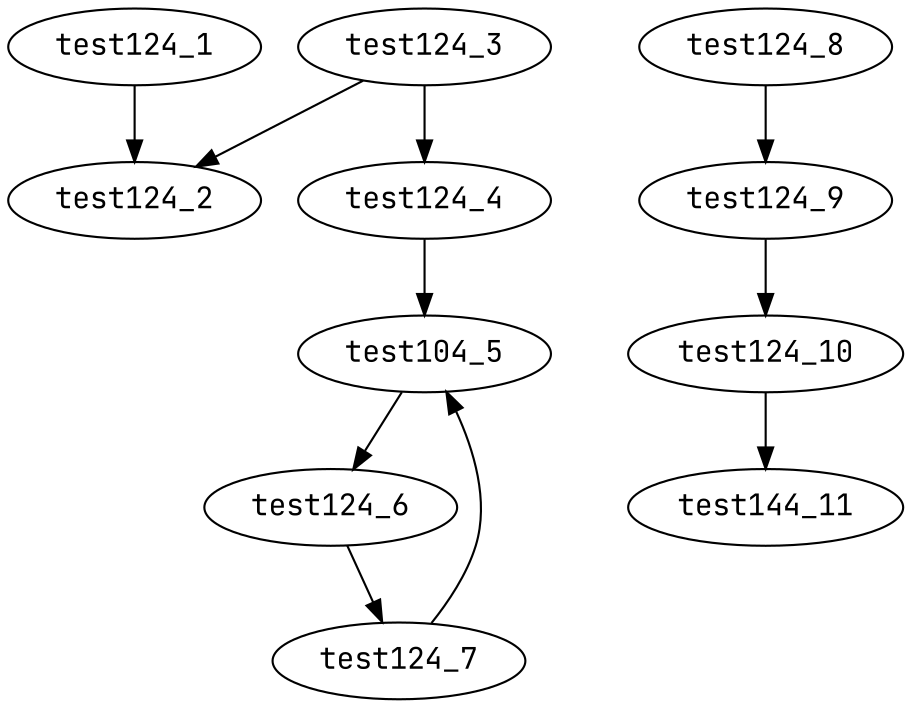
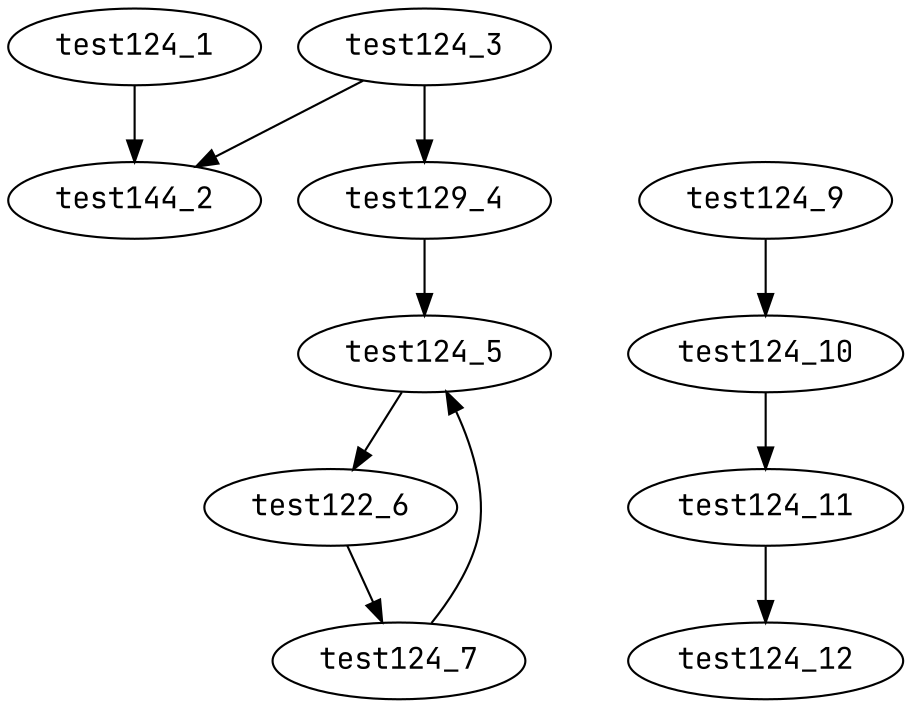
(766, 47) -> none
(135, 200) -> (135, 200)
(425, 200) -> (425, 200)
(425, 354) -> (425, 354)
(331, 507) -> (331, 507)
(766, 507) -> (766, 507)
none -> (766, 661)
